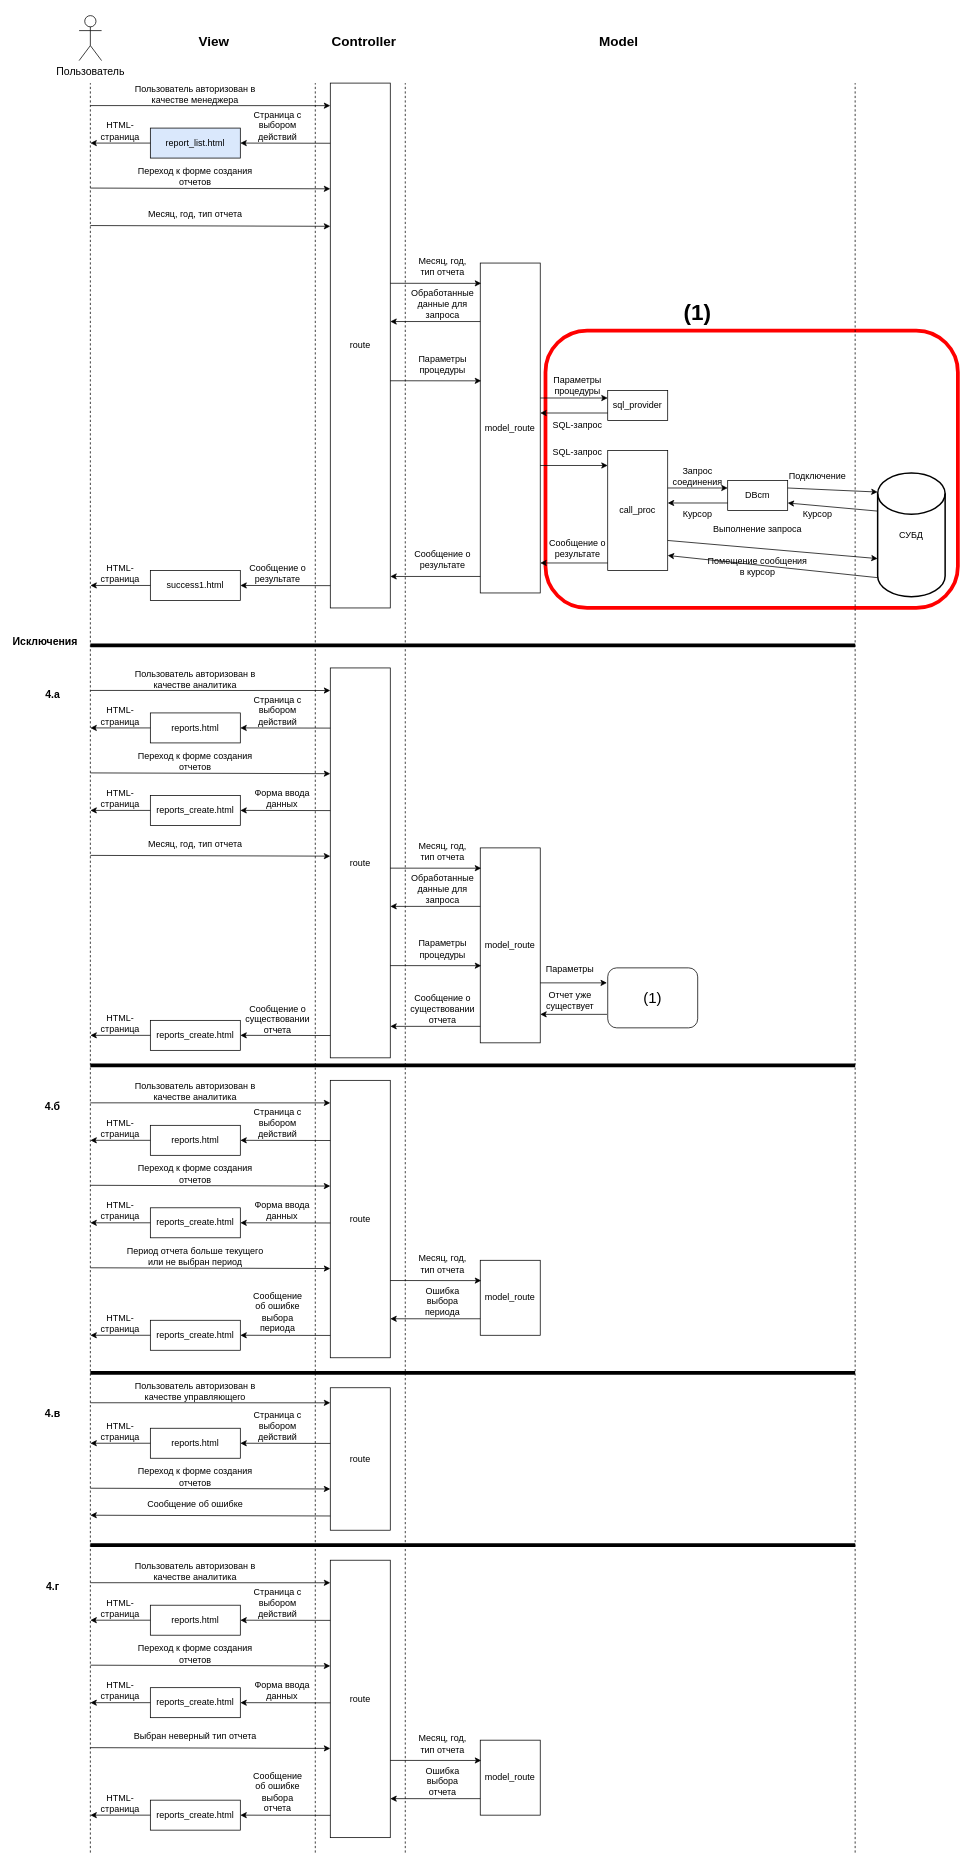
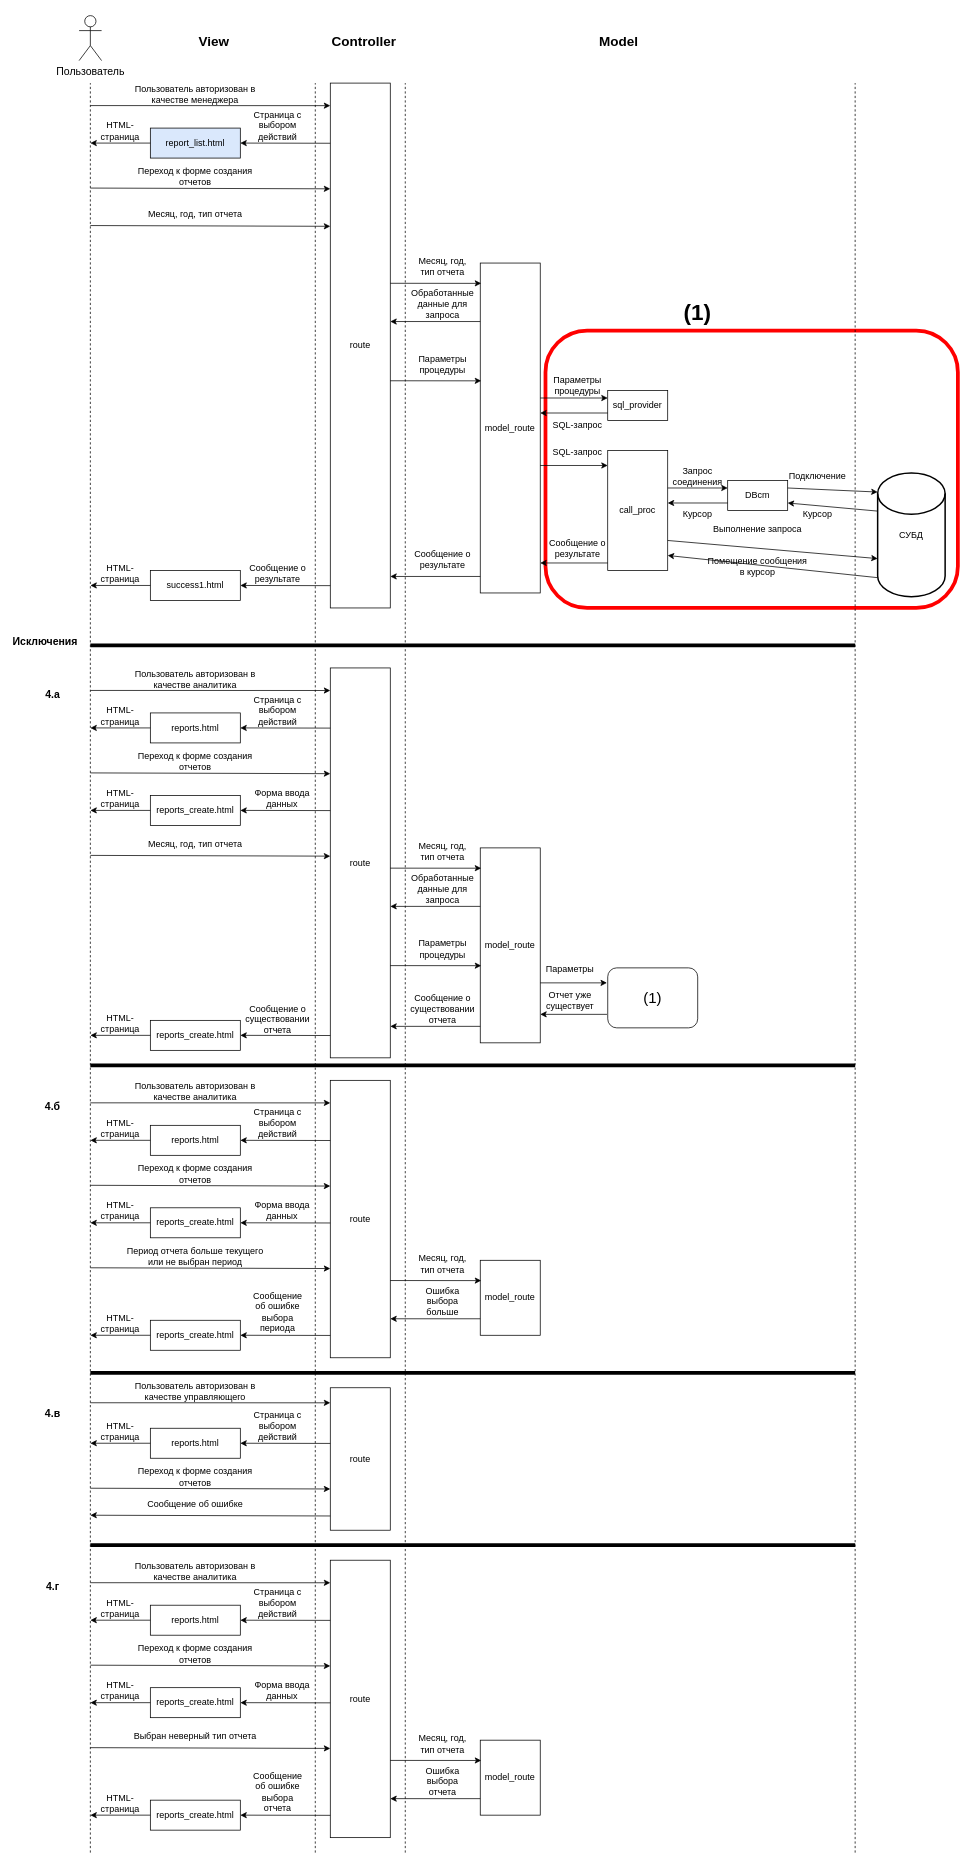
(443, 1302) -> (443, 1302)
